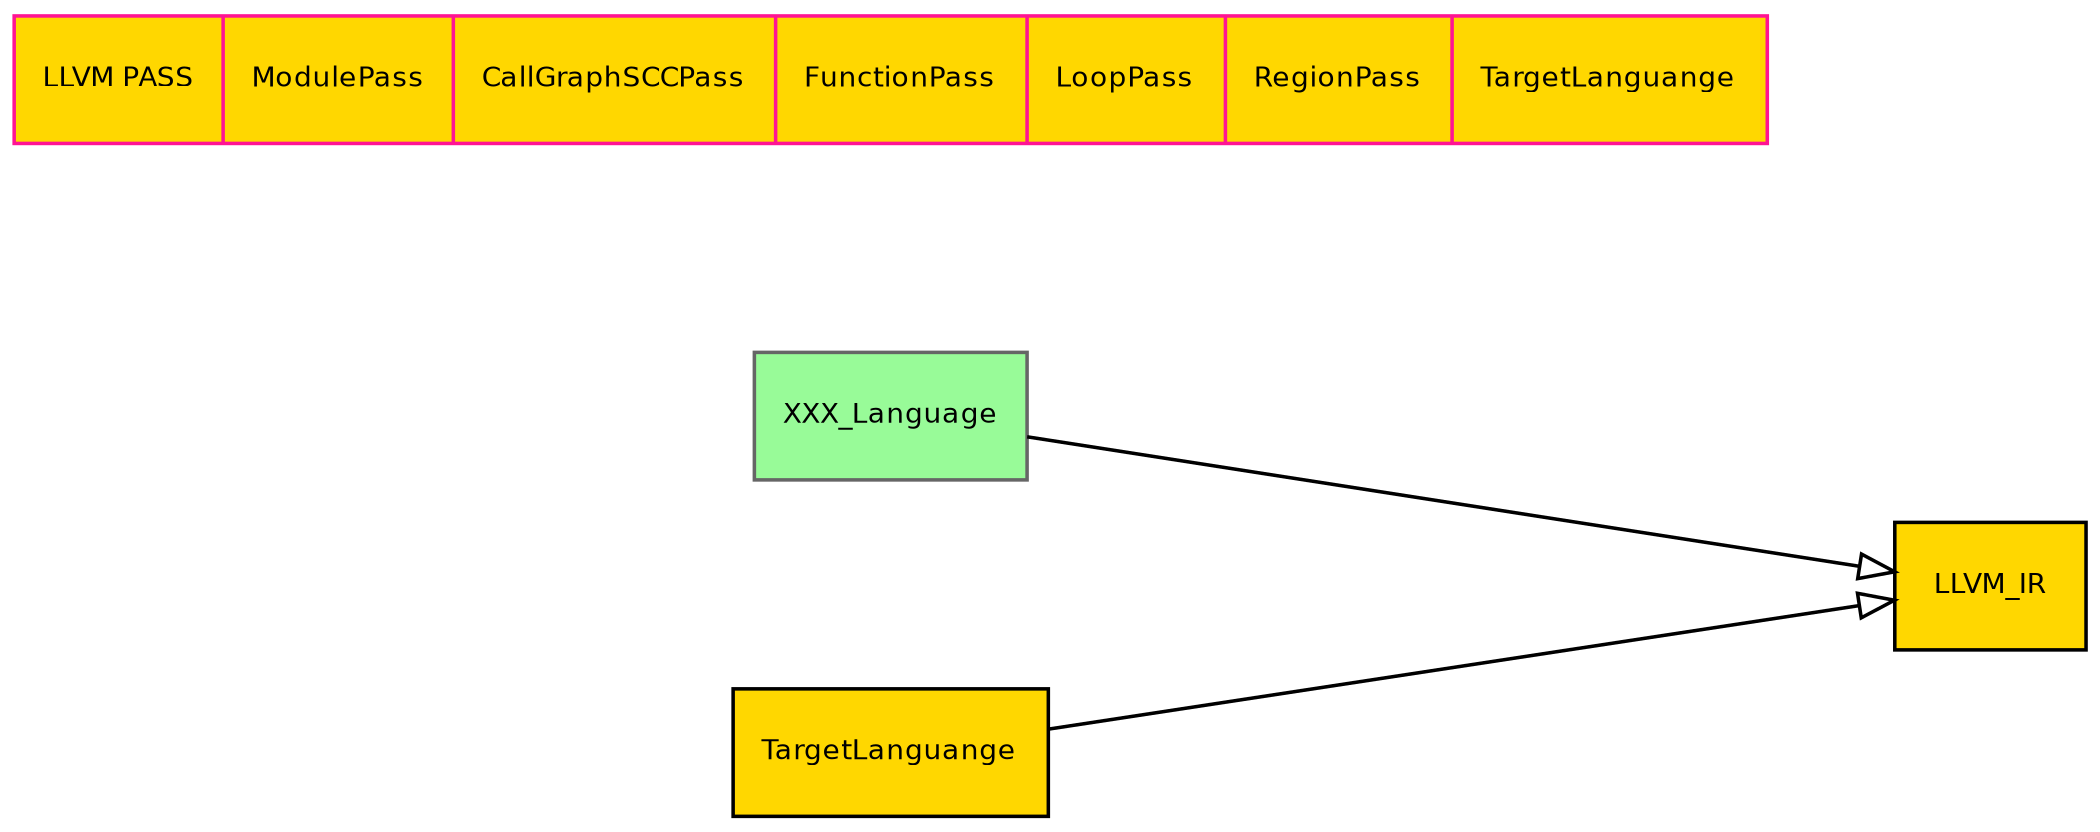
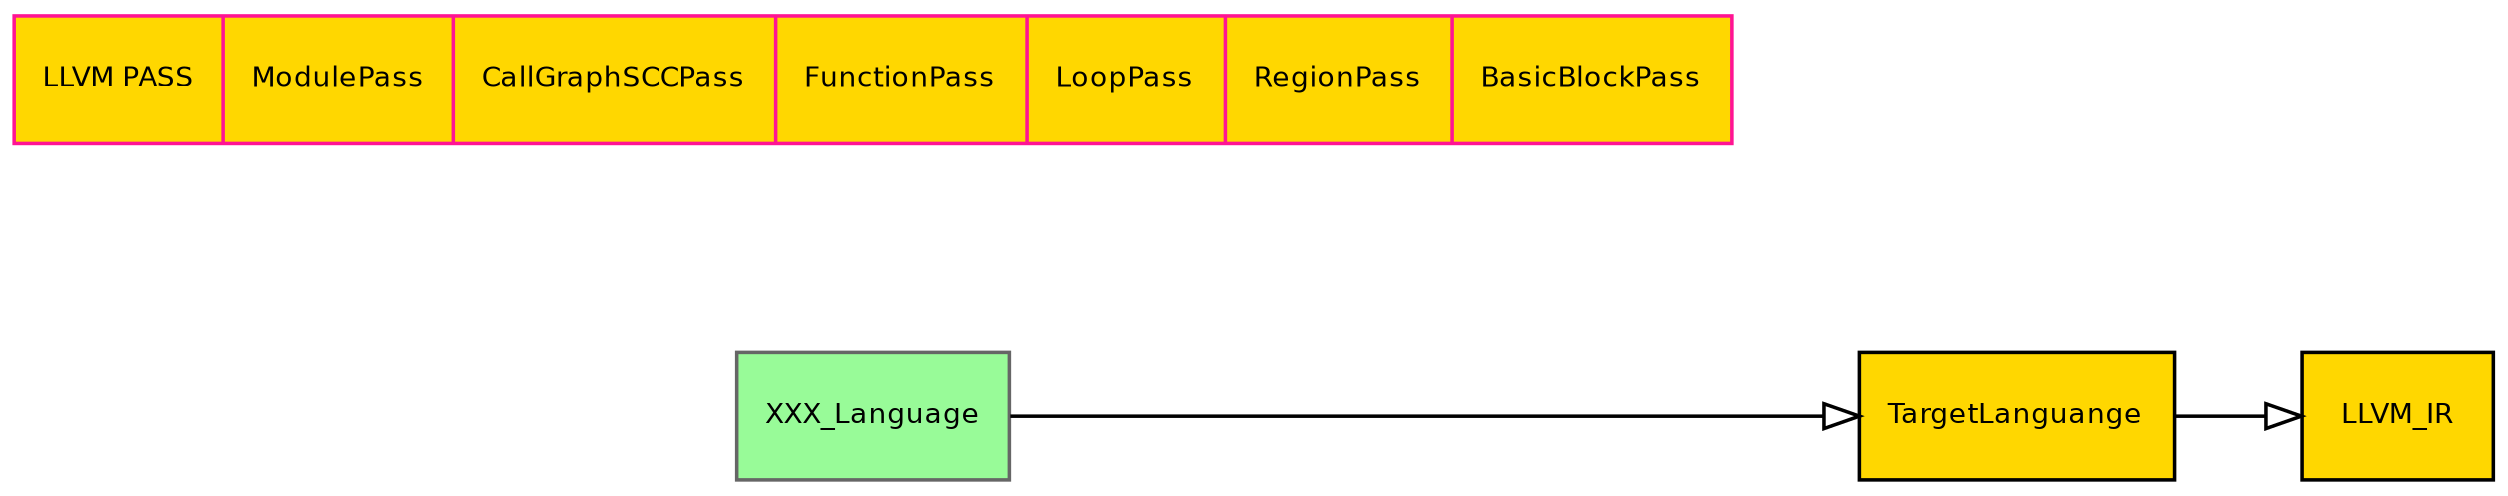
(1610, 78) -> (1592, 78)
(1443, 502) -> (1417, 416)
